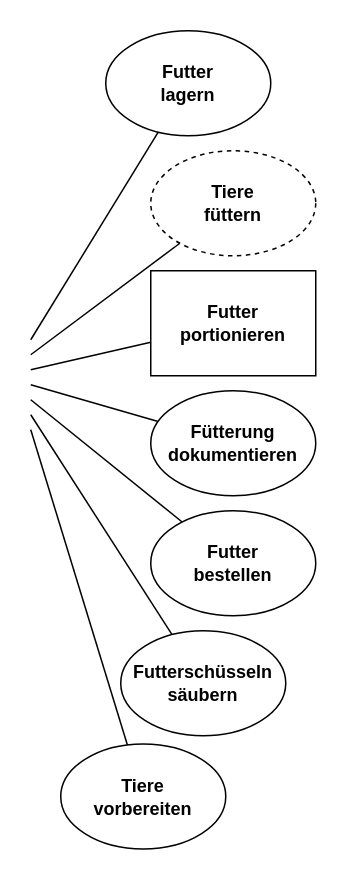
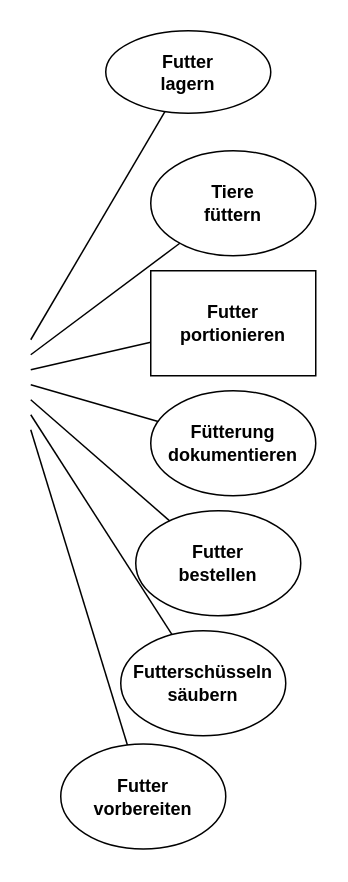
(188, 83) -> (188, 72)
(233, 203) -> (233, 203)
(233, 563) -> (218, 563)
(143, 797) -> (143, 797)
